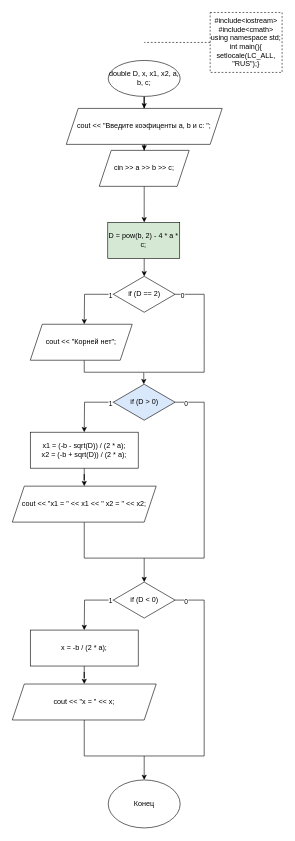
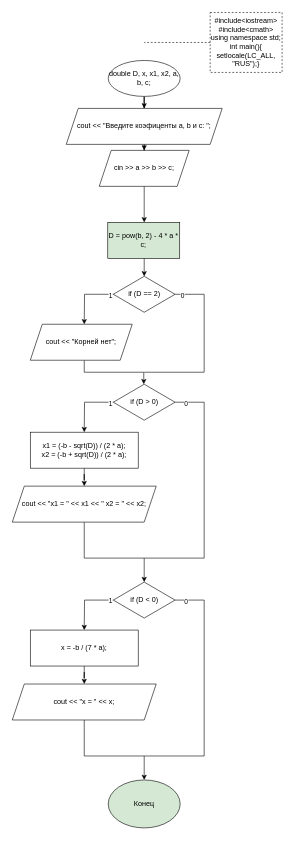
(144, 402) -> (144, 402)
(84, 648) -> (84, 648)
(144, 804) -> (144, 804)
